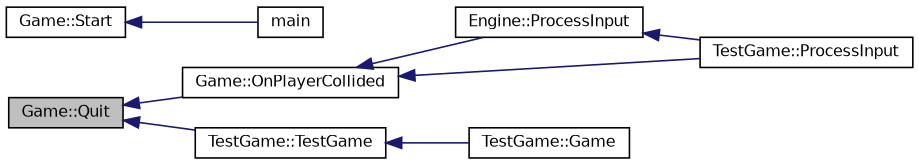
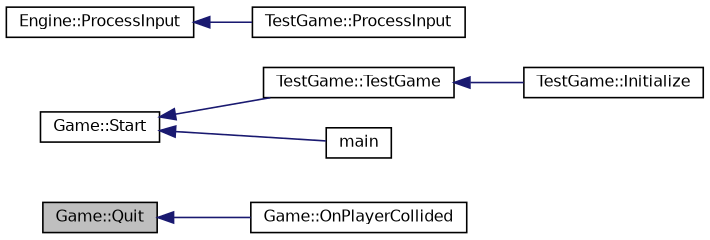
(428, 51) -> none
(557, 67) -> none
(167, 126) -> (223, 106)
(549, 143) -> (614, 83)
